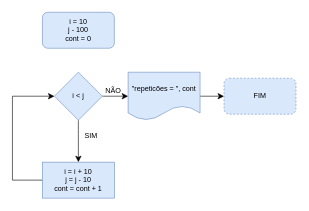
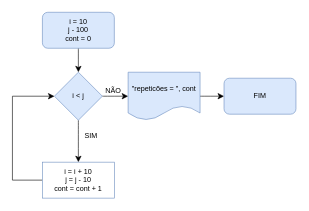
none -> (78, 56)
(260, 96) -> (260, 96)
(78, 180) -> (78, 180)
